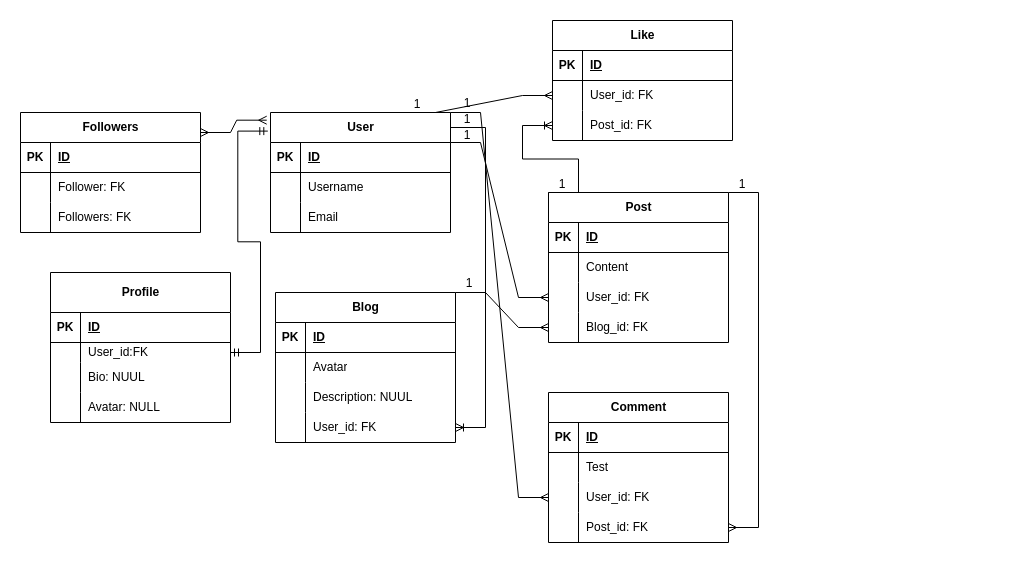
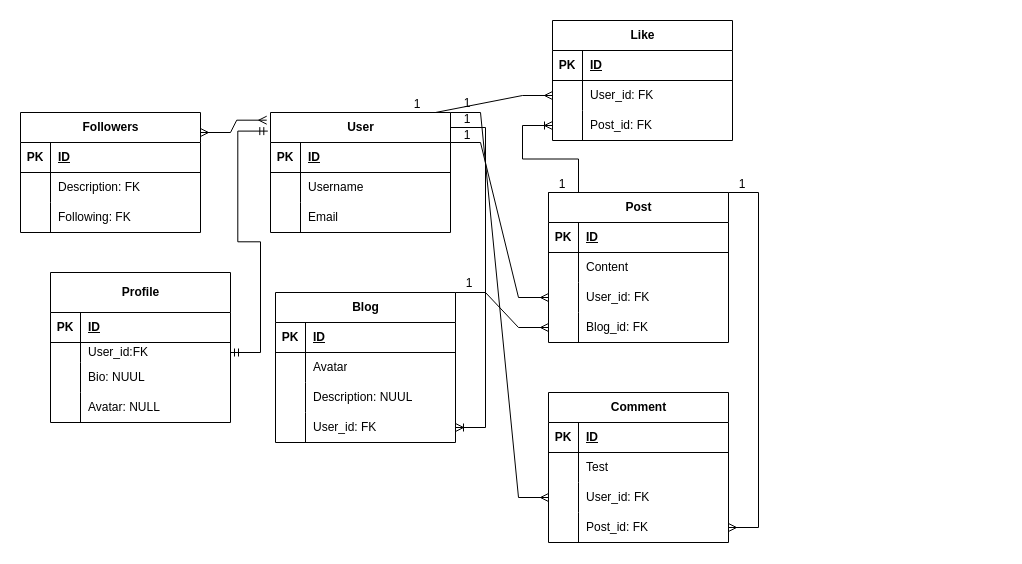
(93, 188) -> (103, 188)
(96, 218) -> (94, 218)
